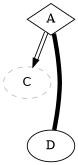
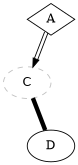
(60, 82) -> (39, 114)
